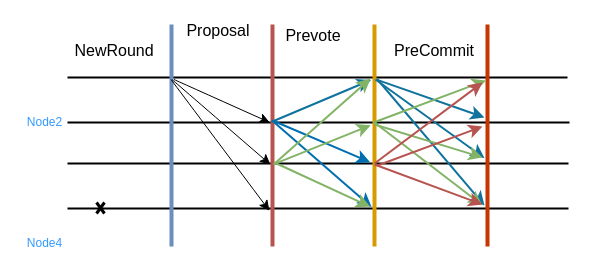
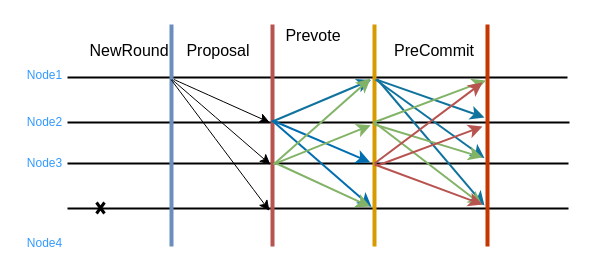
(219, 31) -> (219, 51)
(115, 51) -> (130, 51)
none -> (44, 76)
none -> (44, 164)
